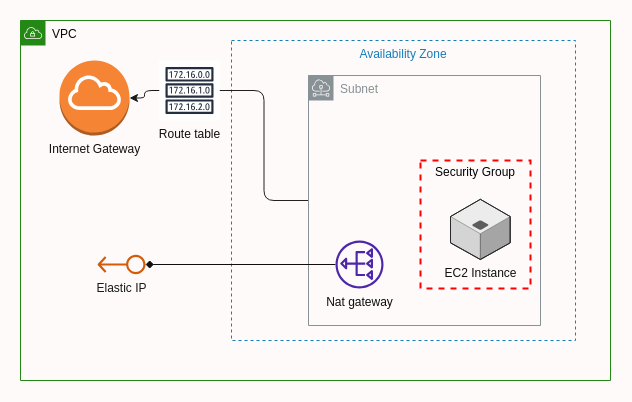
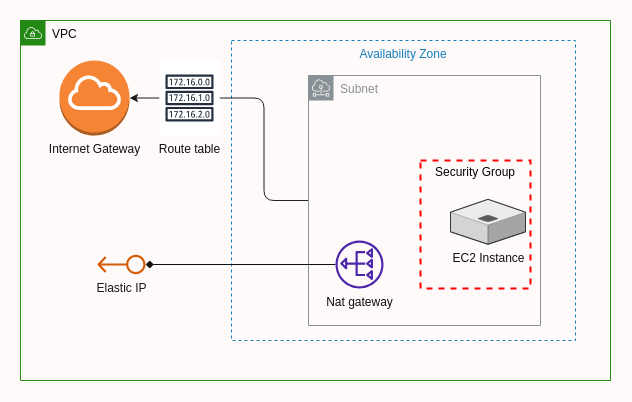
(190, 91) -> (190, 98)
(480, 229) -> (488, 222)
